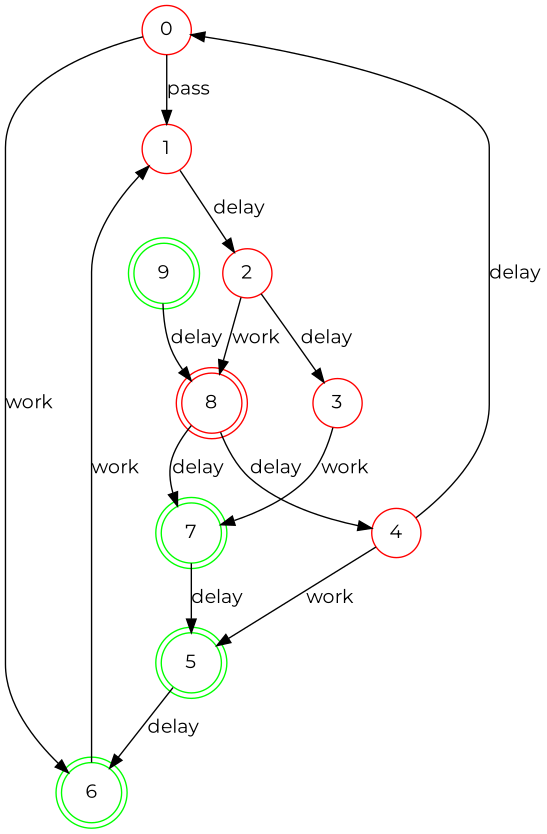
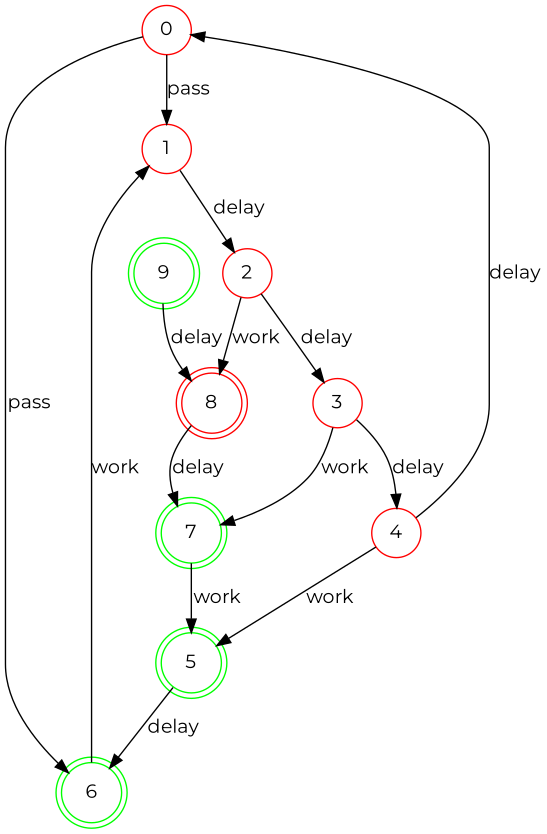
(29, 403) -> (29, 403)
(273, 494) -> (384, 453)
(217, 598) -> (217, 598)
